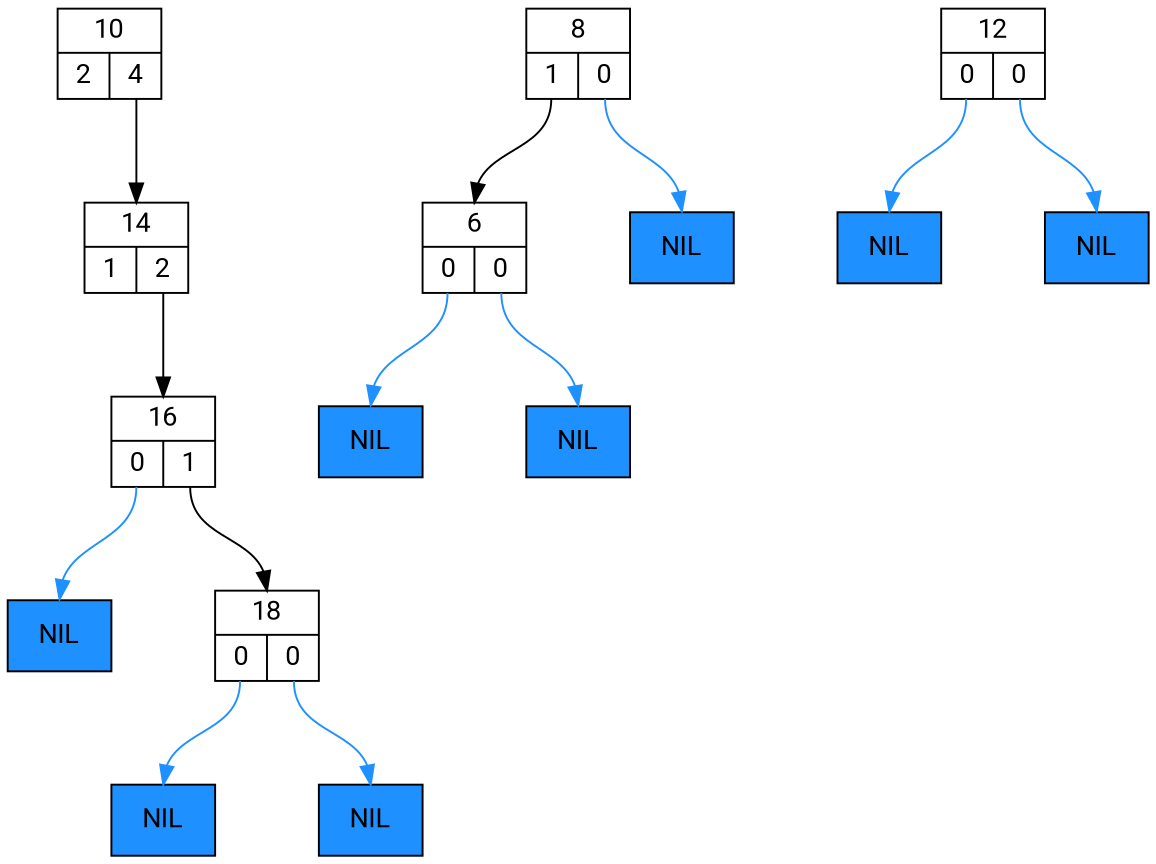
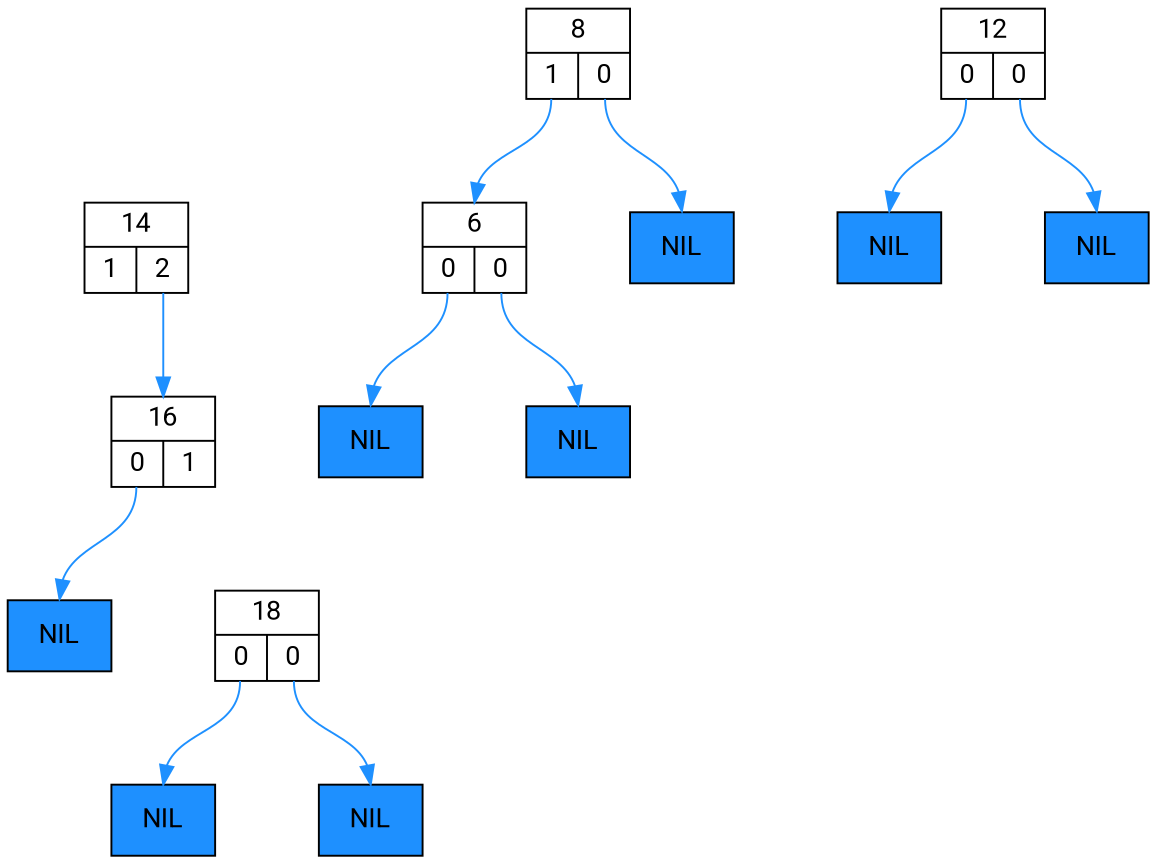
(109, 54) -> none
(521, 146) -> (521, 146)
(163, 335) -> (163, 335)
(220, 534) -> none
